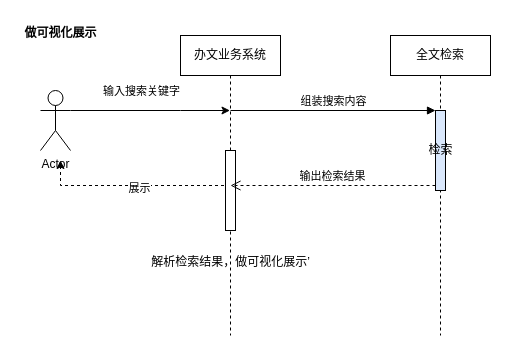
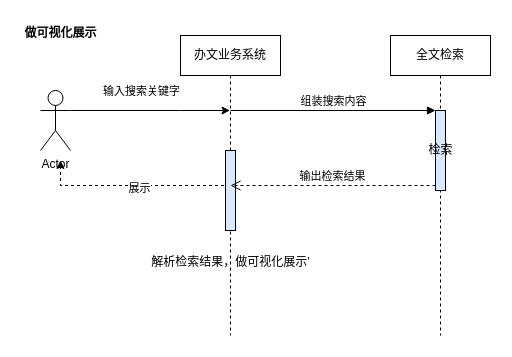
(231, 191) -> (231, 191)
